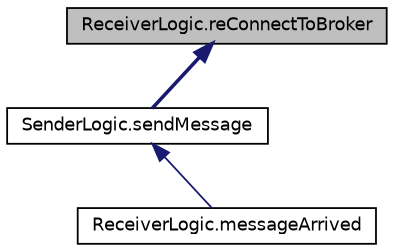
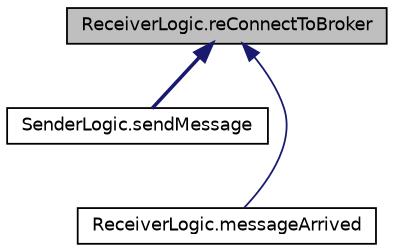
(188, 183) -> (286, 135)
